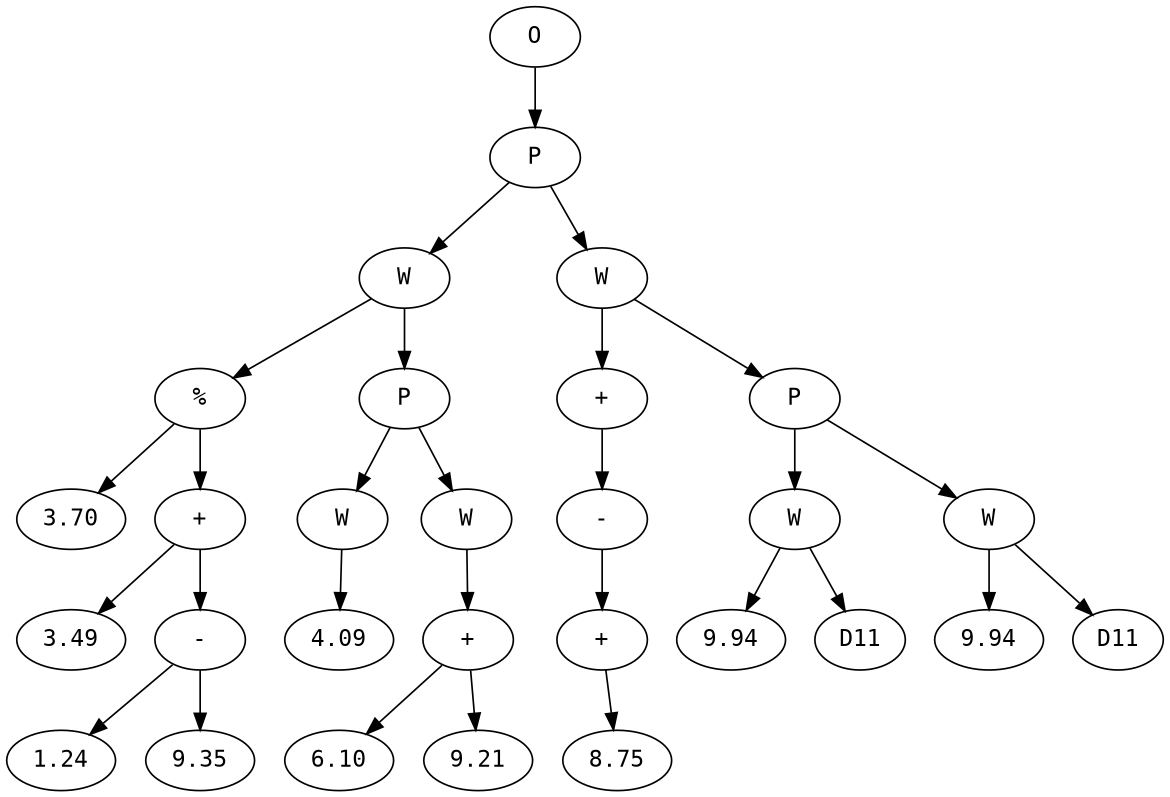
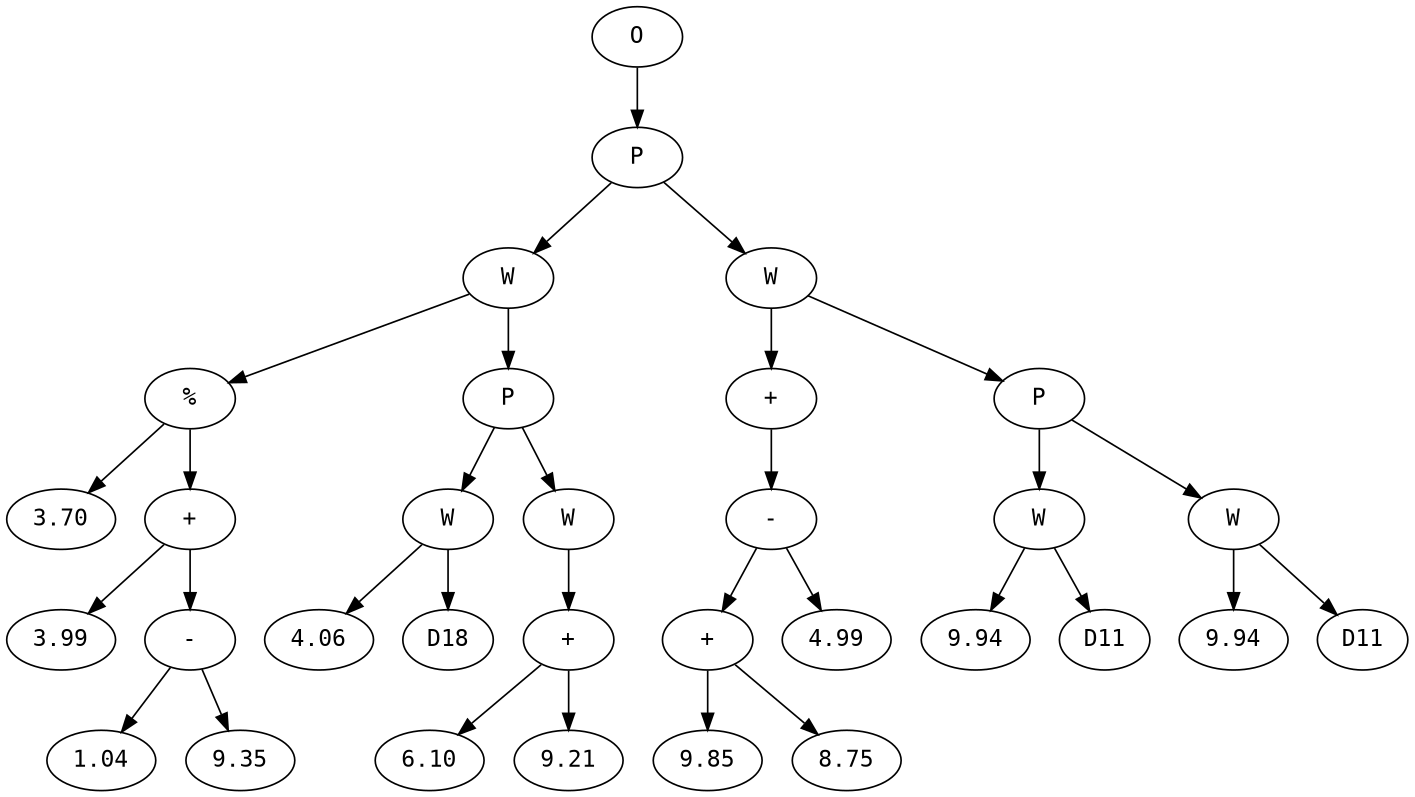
(71, 640) -> (61, 640)
(339, 640) -> (319, 640)
none -> (448, 640)
none -> (837, 640)
(61, 760) -> (101, 760)
none -> (708, 760)
